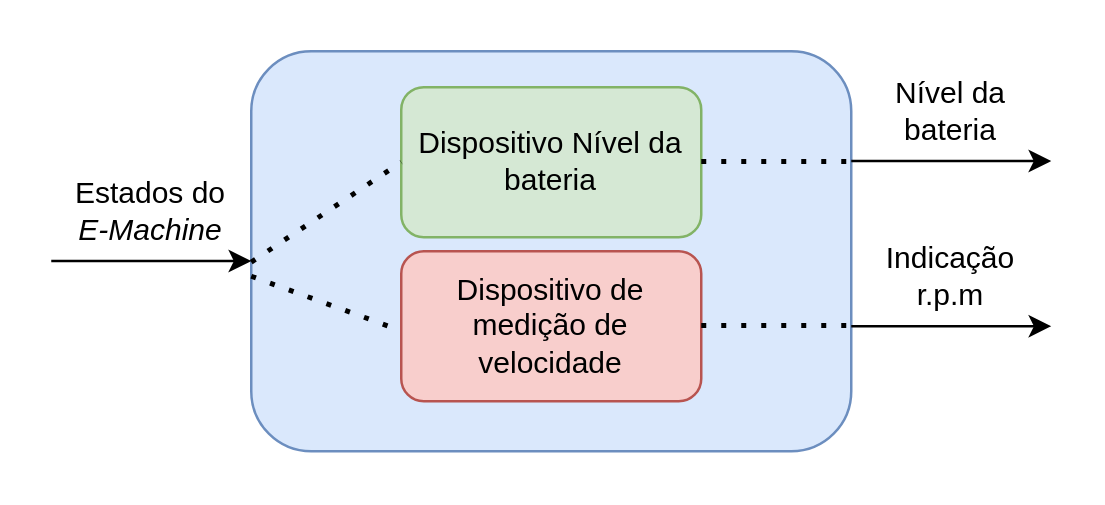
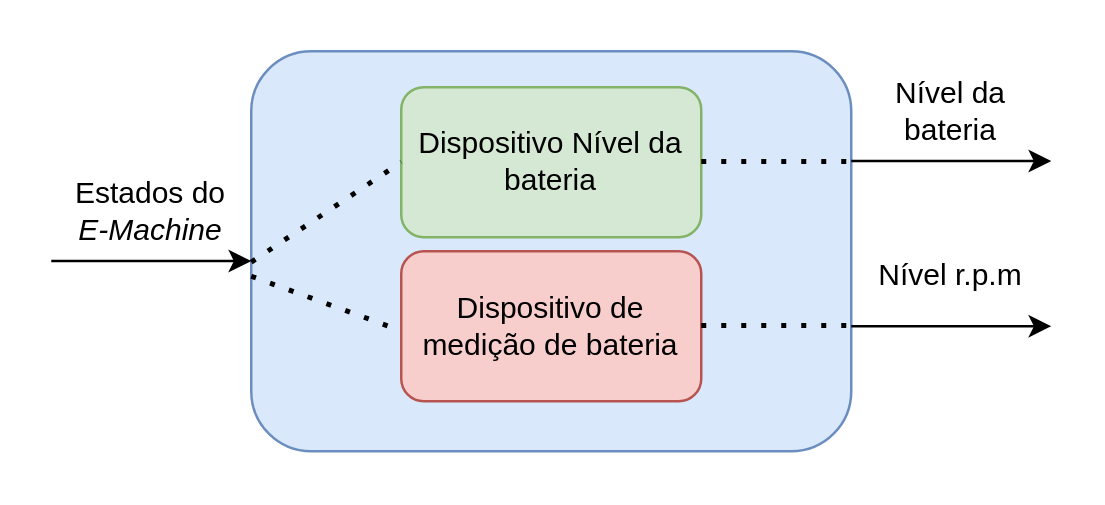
(951, 276) -> (951, 276)
(551, 326) -> (551, 326)
